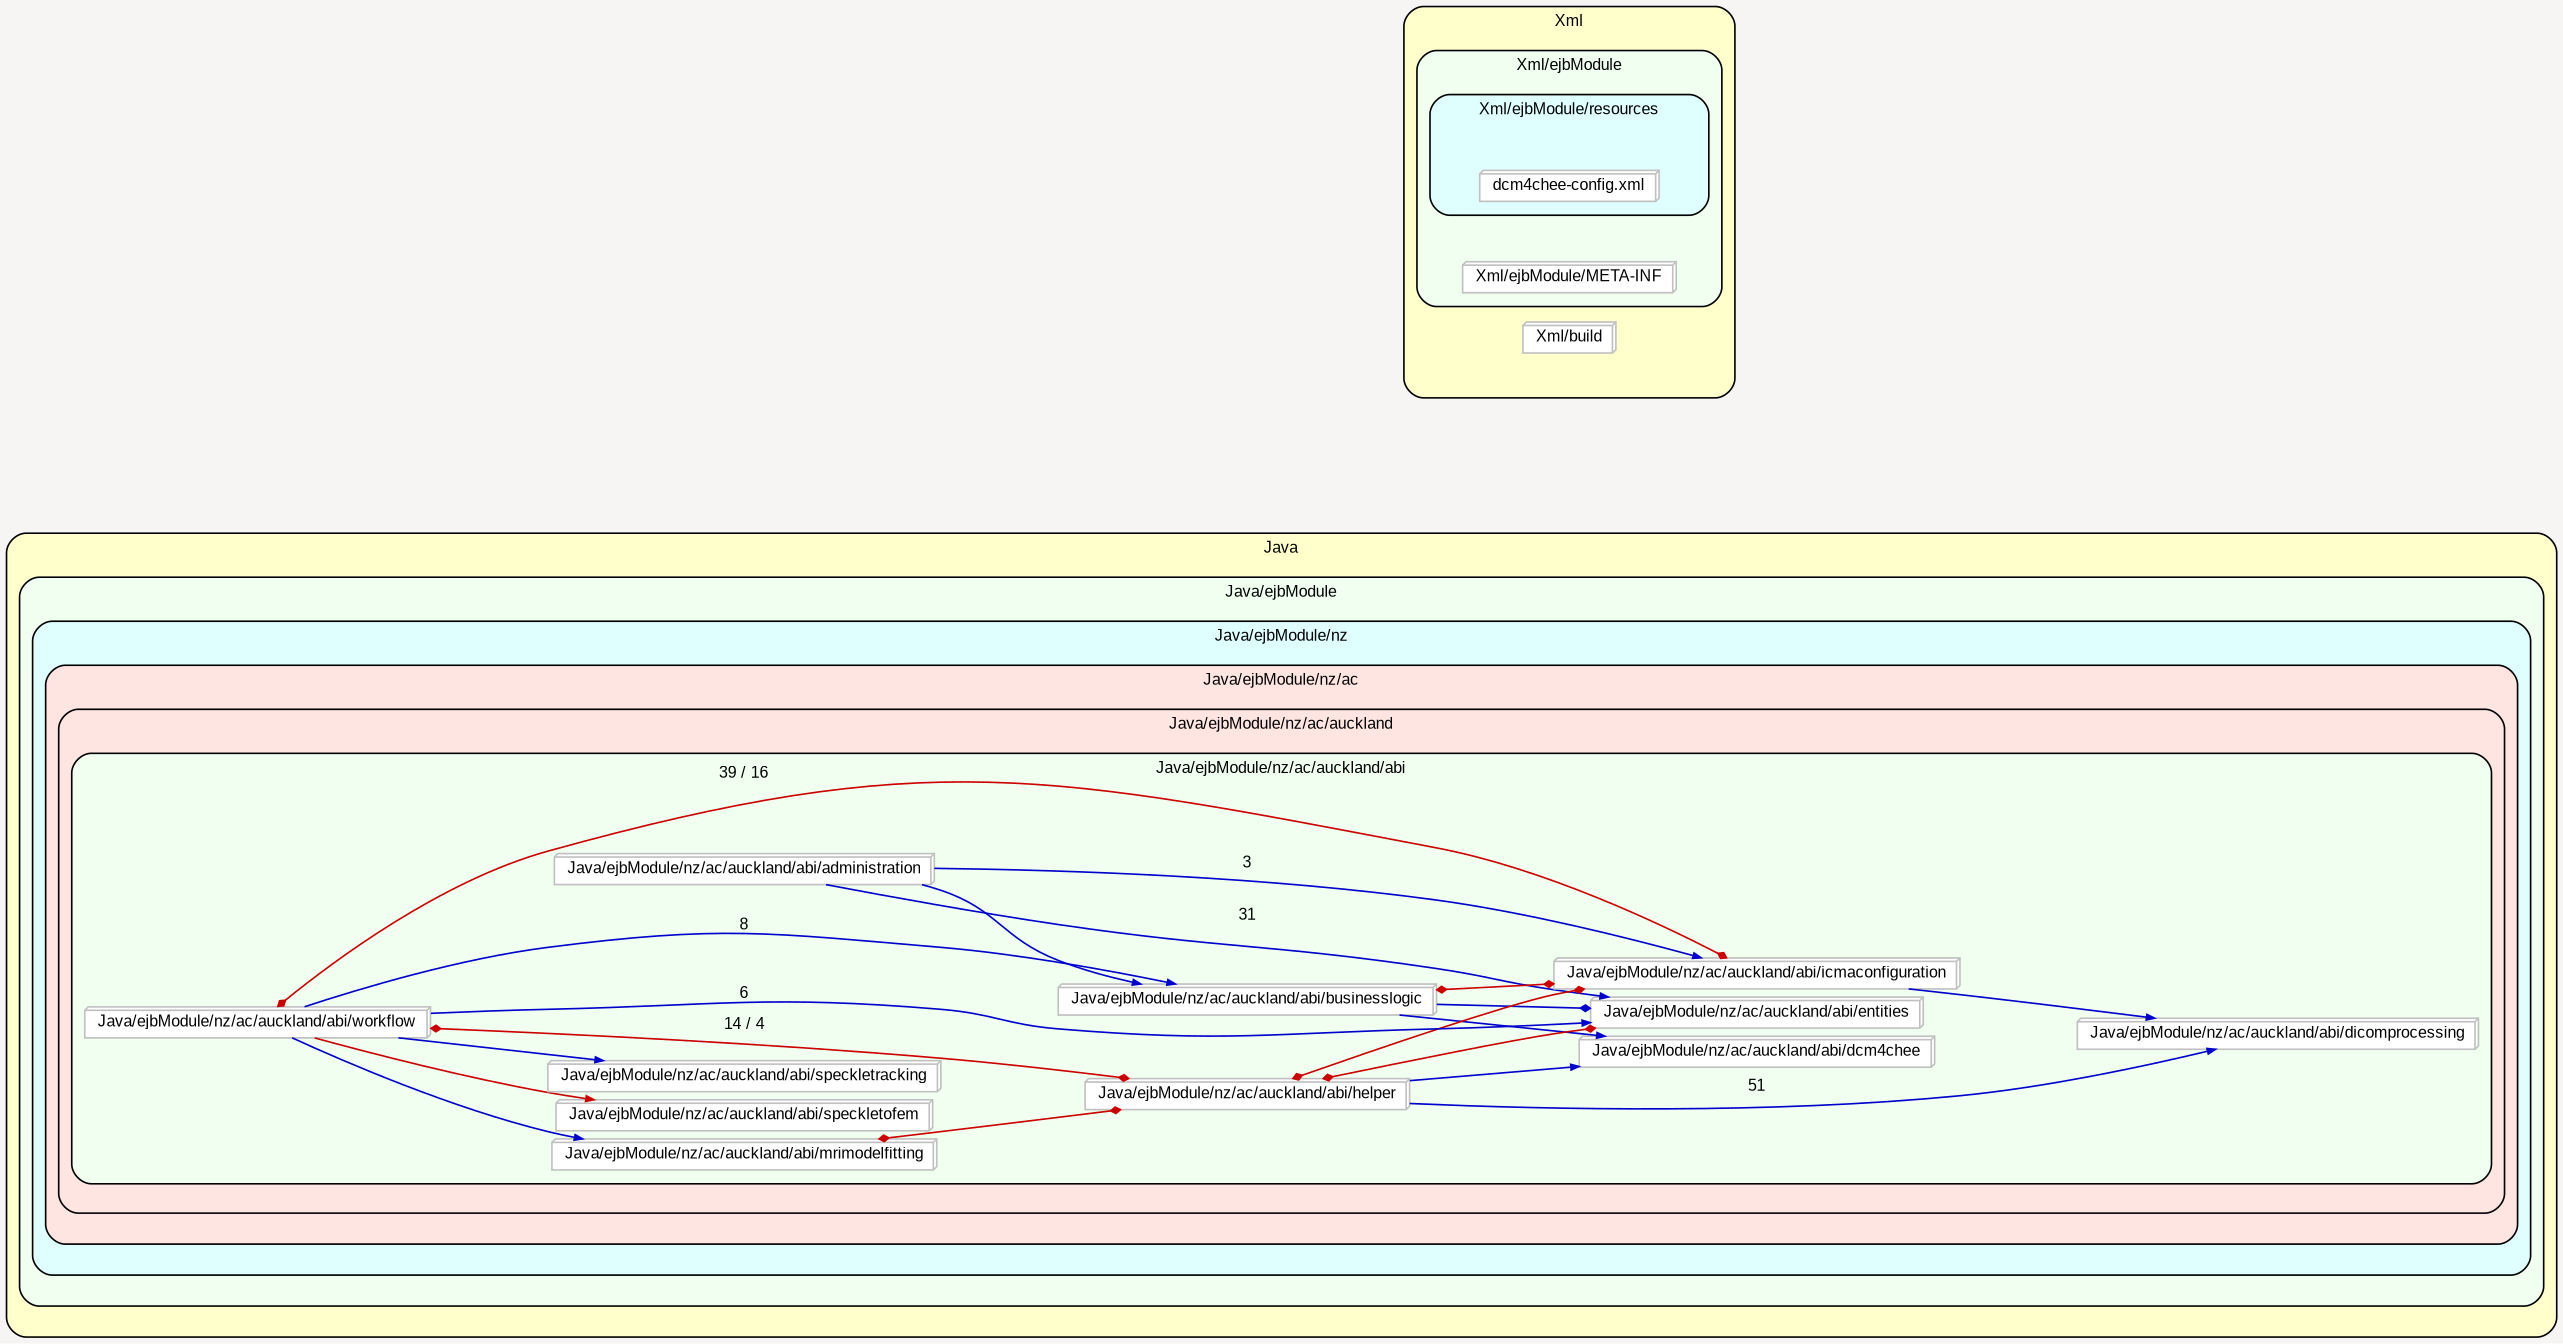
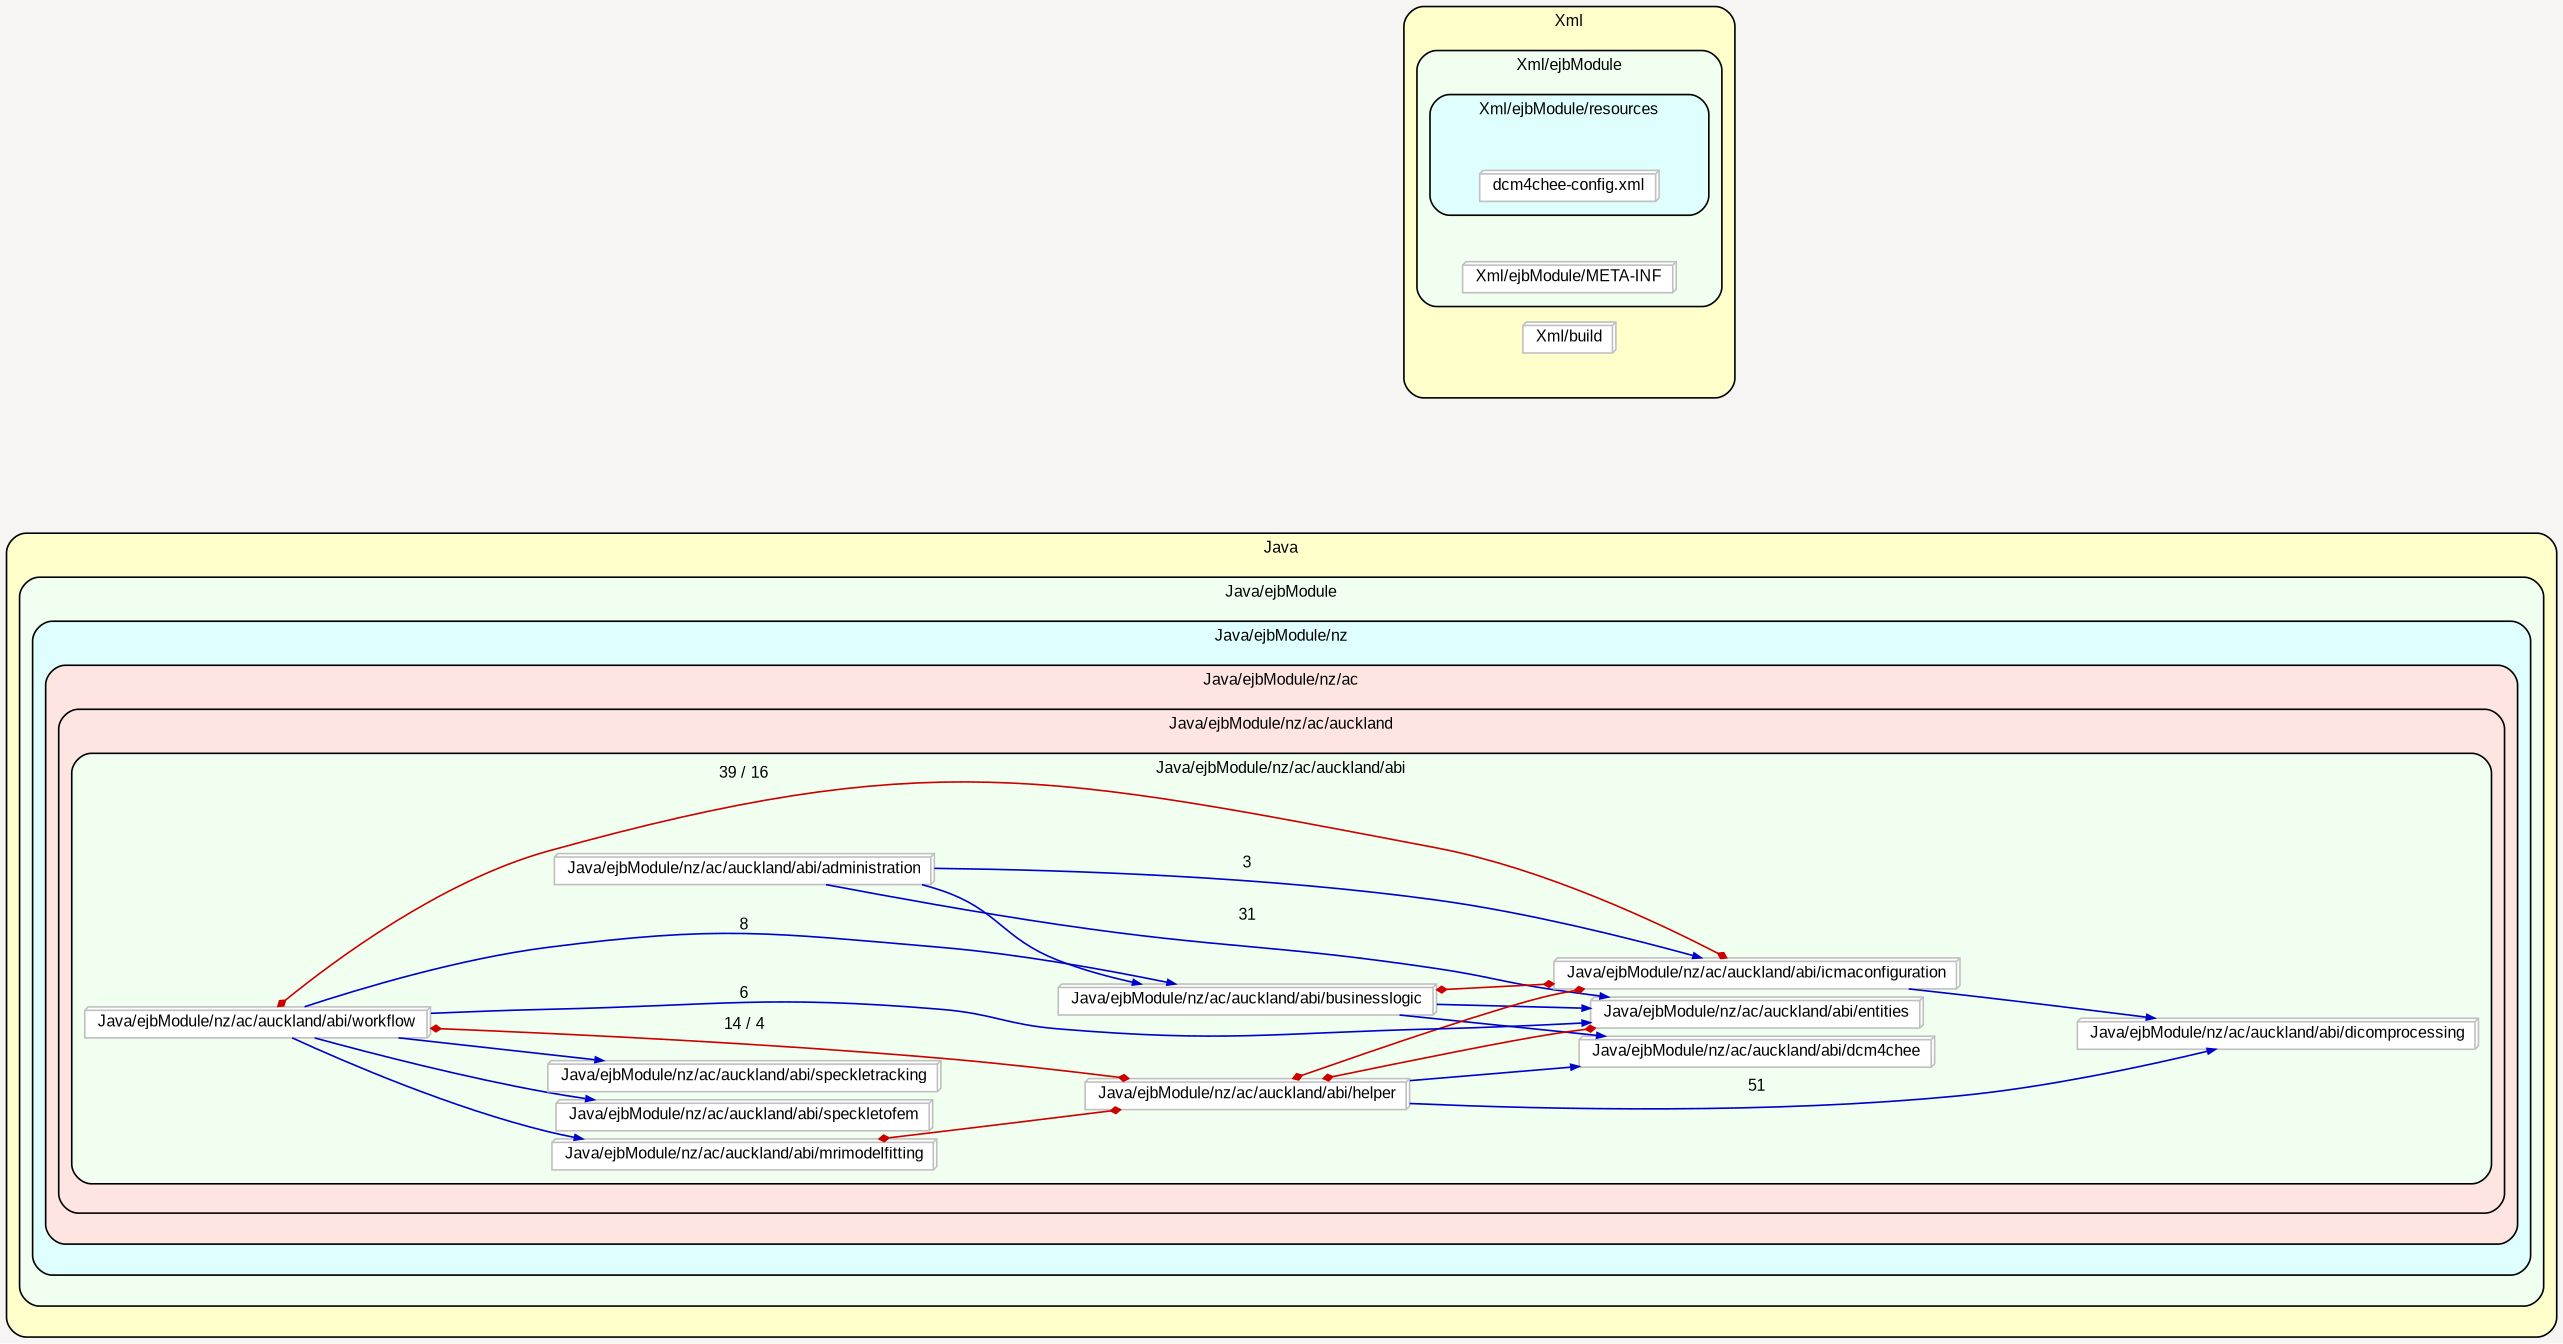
(1476, 1005) -> (1477, 1005)
(449, 1072) -> (449, 1072)
